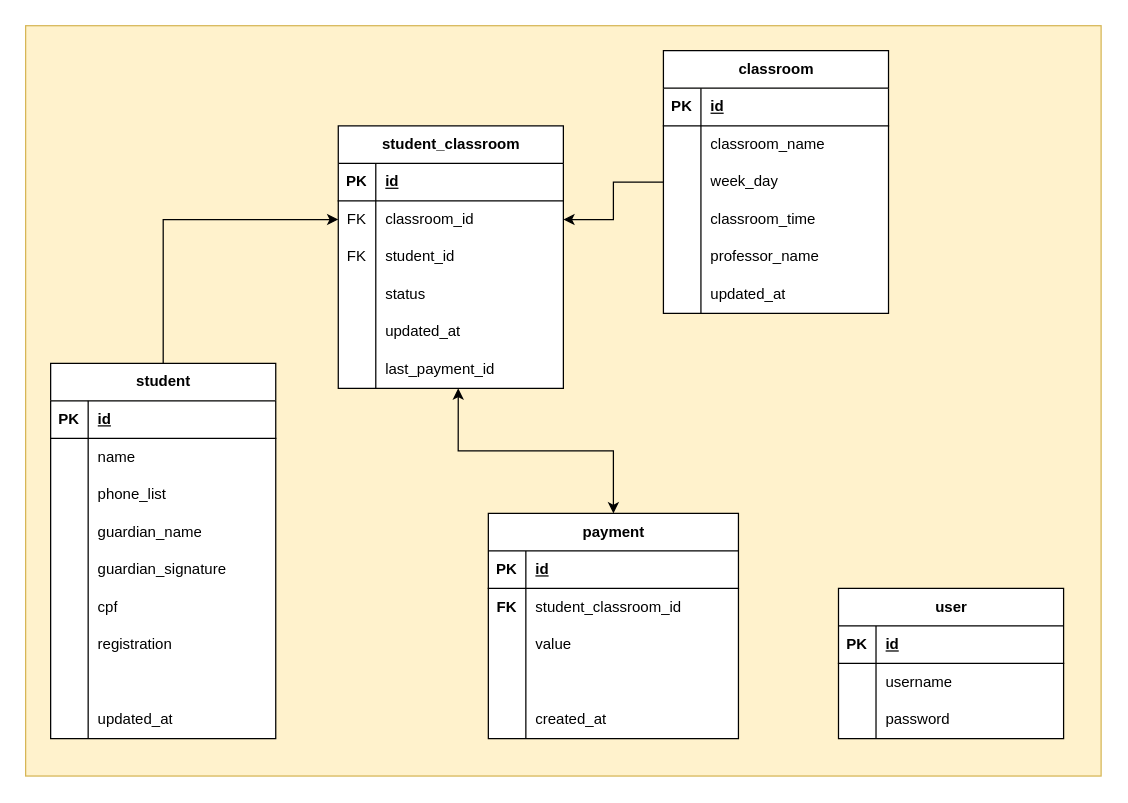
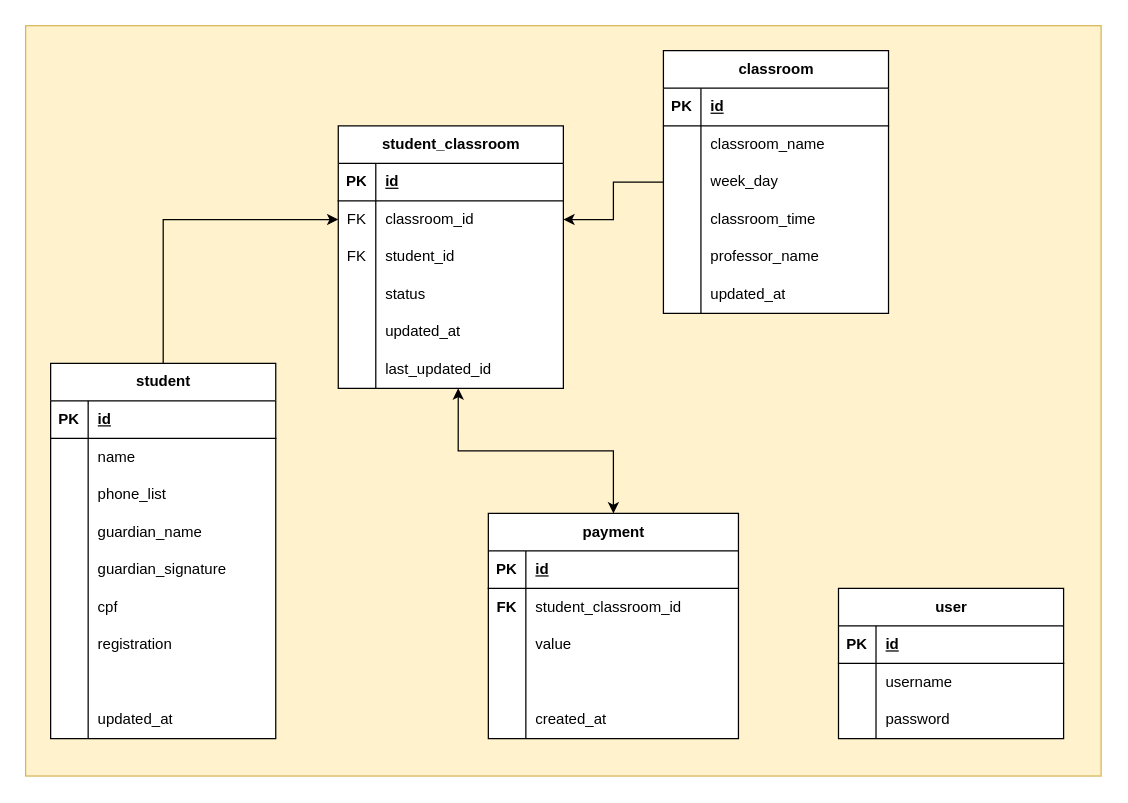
(445, 369) -> (445, 369)
